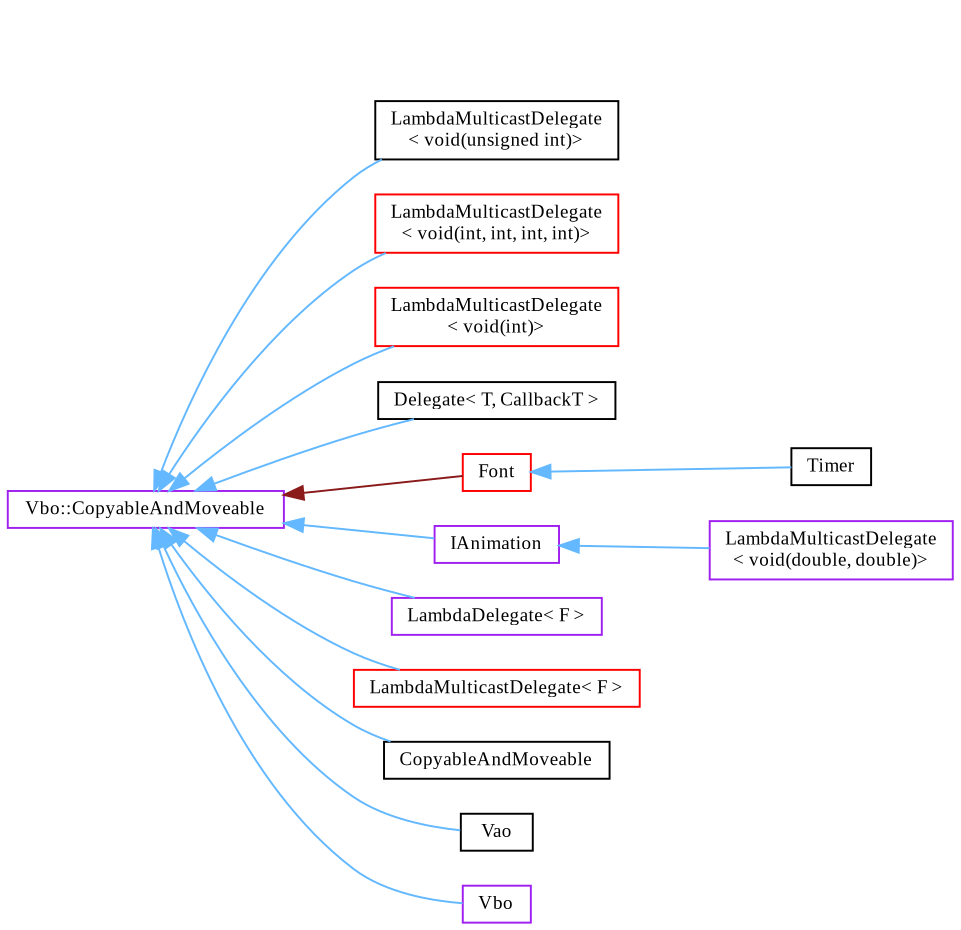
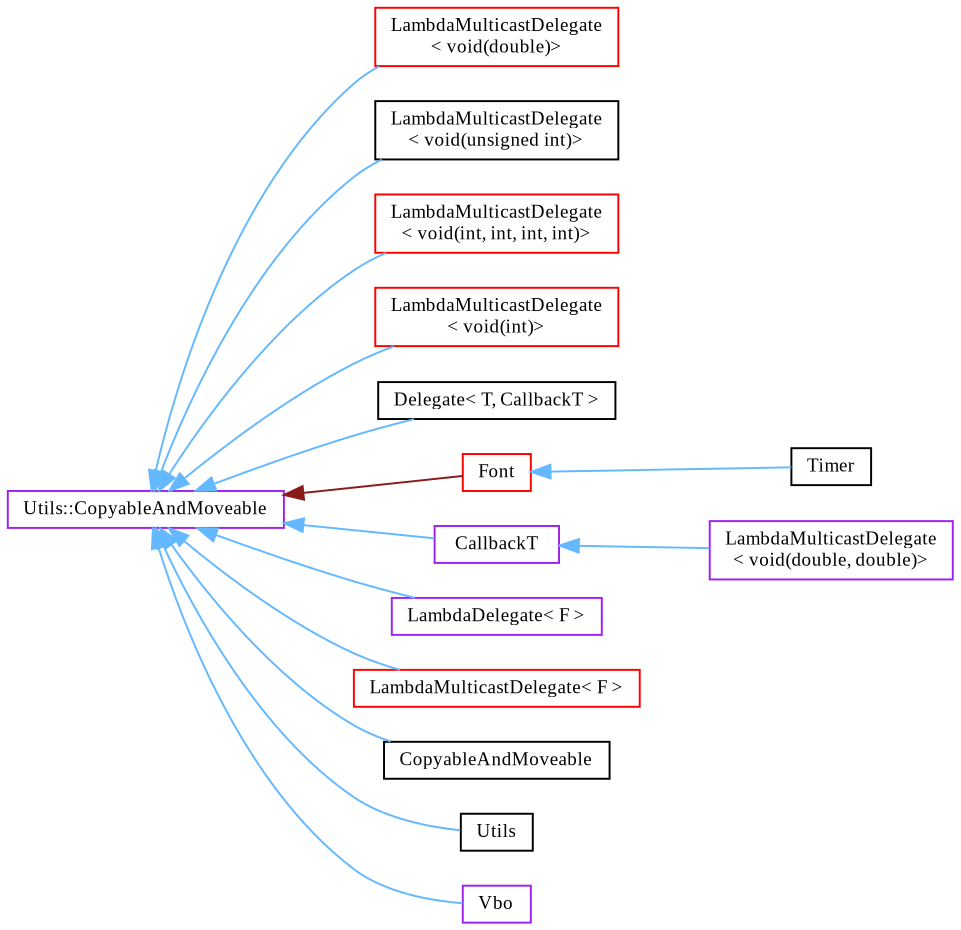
none -> (497, 37)
(146, 509) -> (146, 509)
(497, 544) -> (497, 544)
(497, 832) -> (497, 832)
